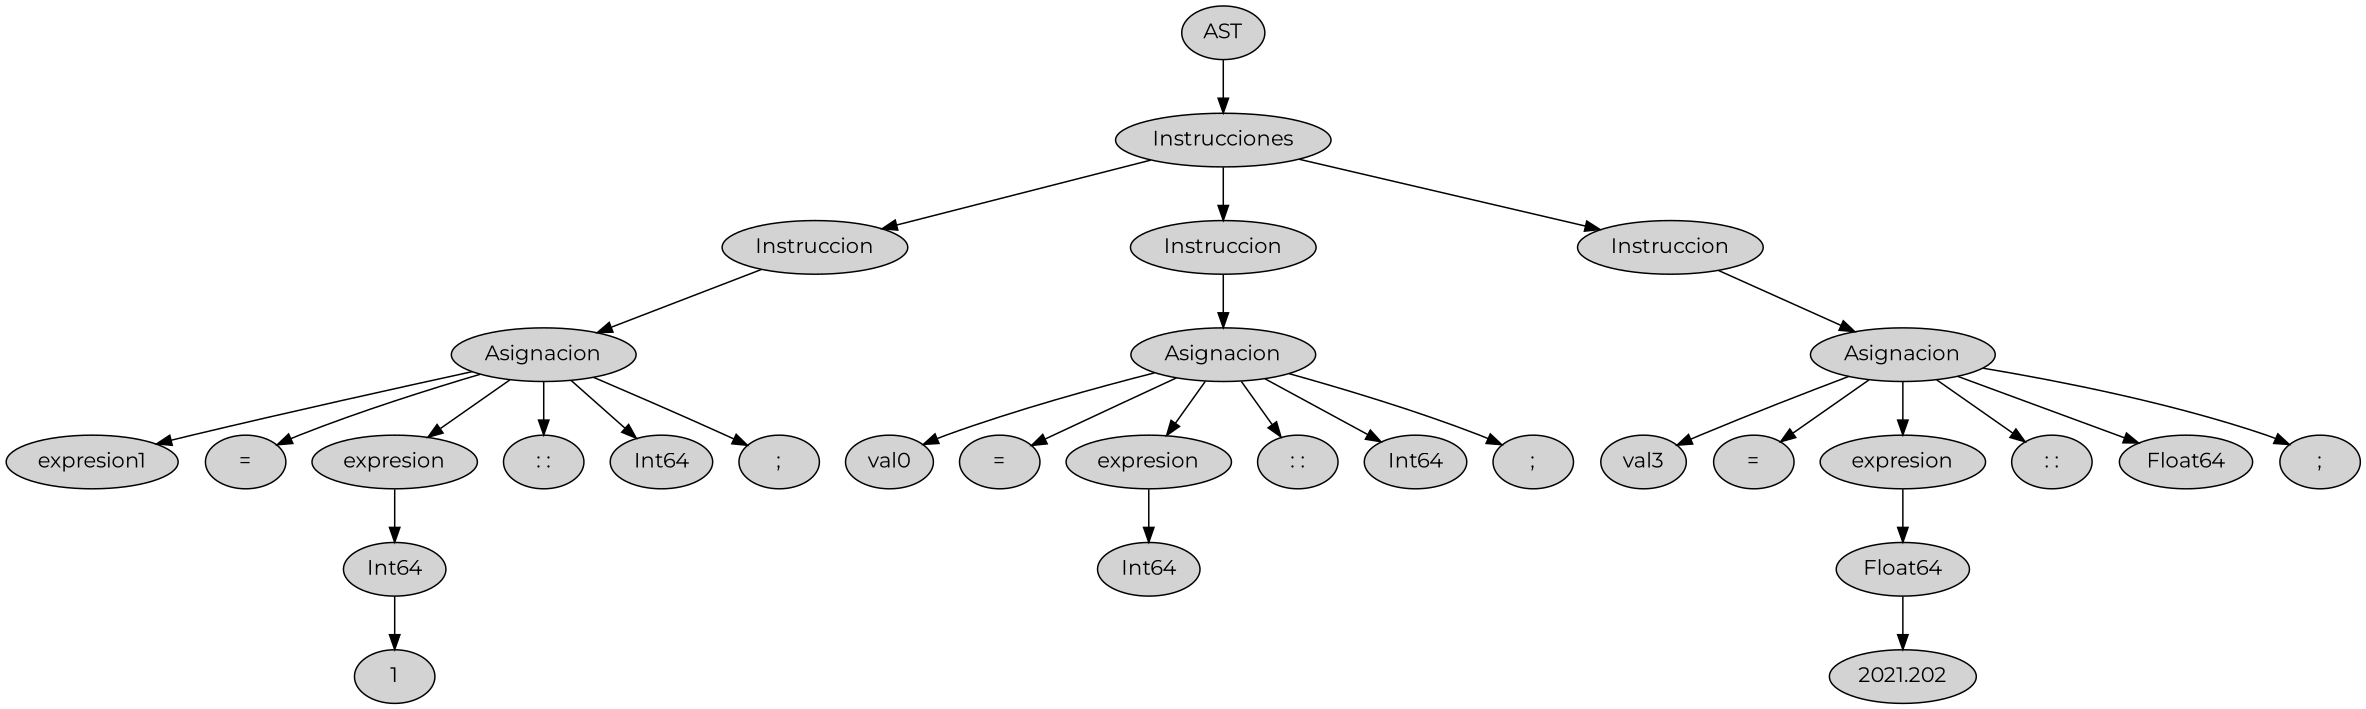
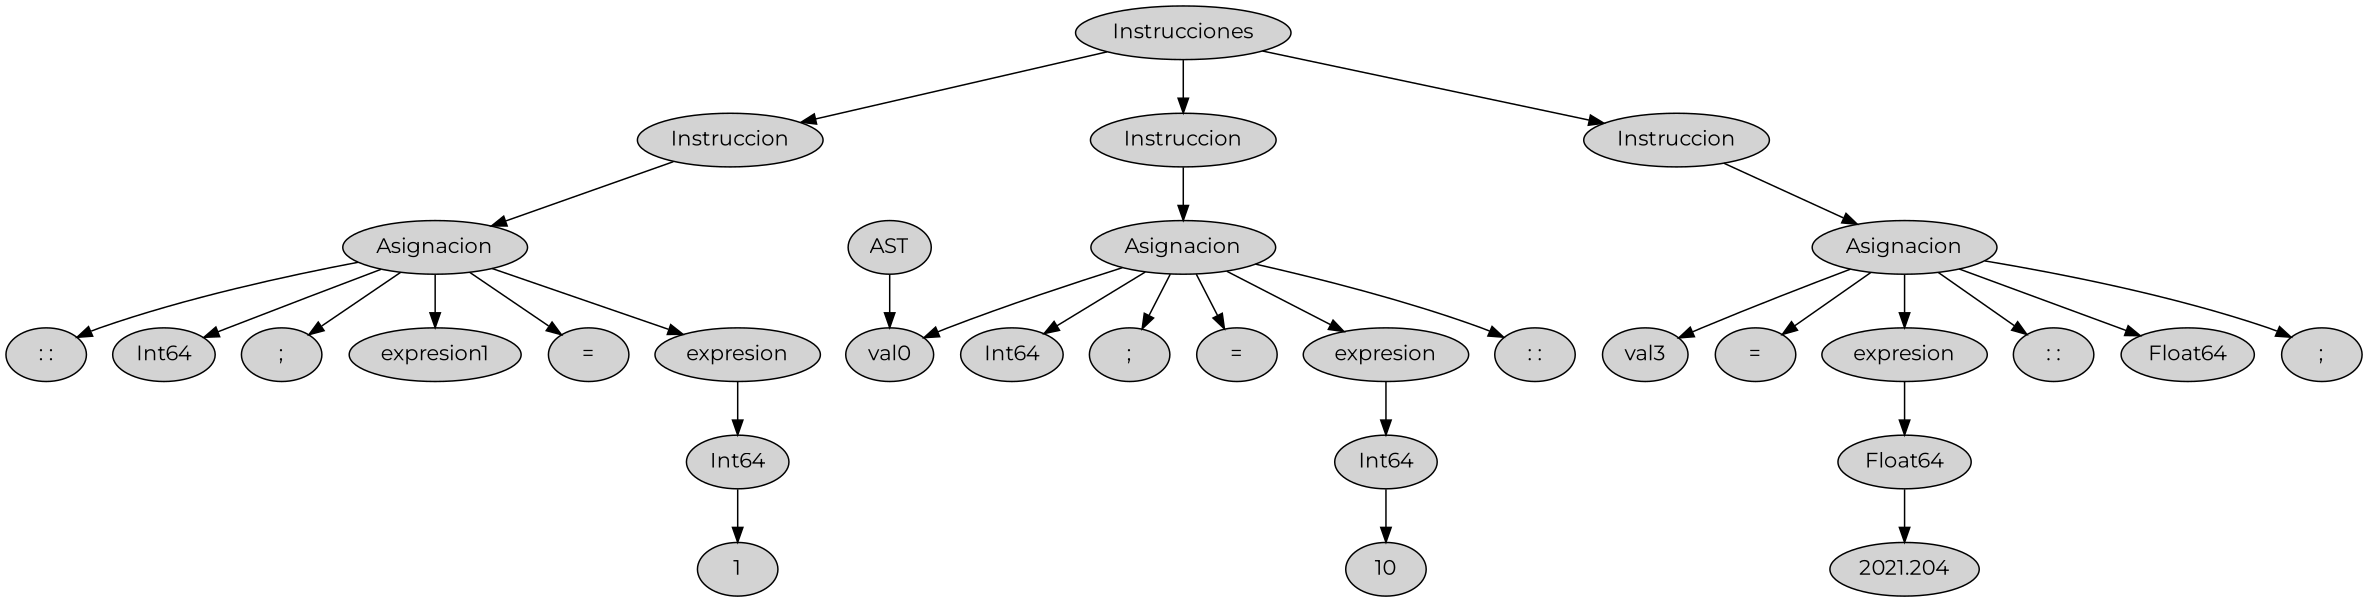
(1223, 79) -> (890, 294)
none -> (1386, 569)
(1903, 677) -> (1905, 569)
